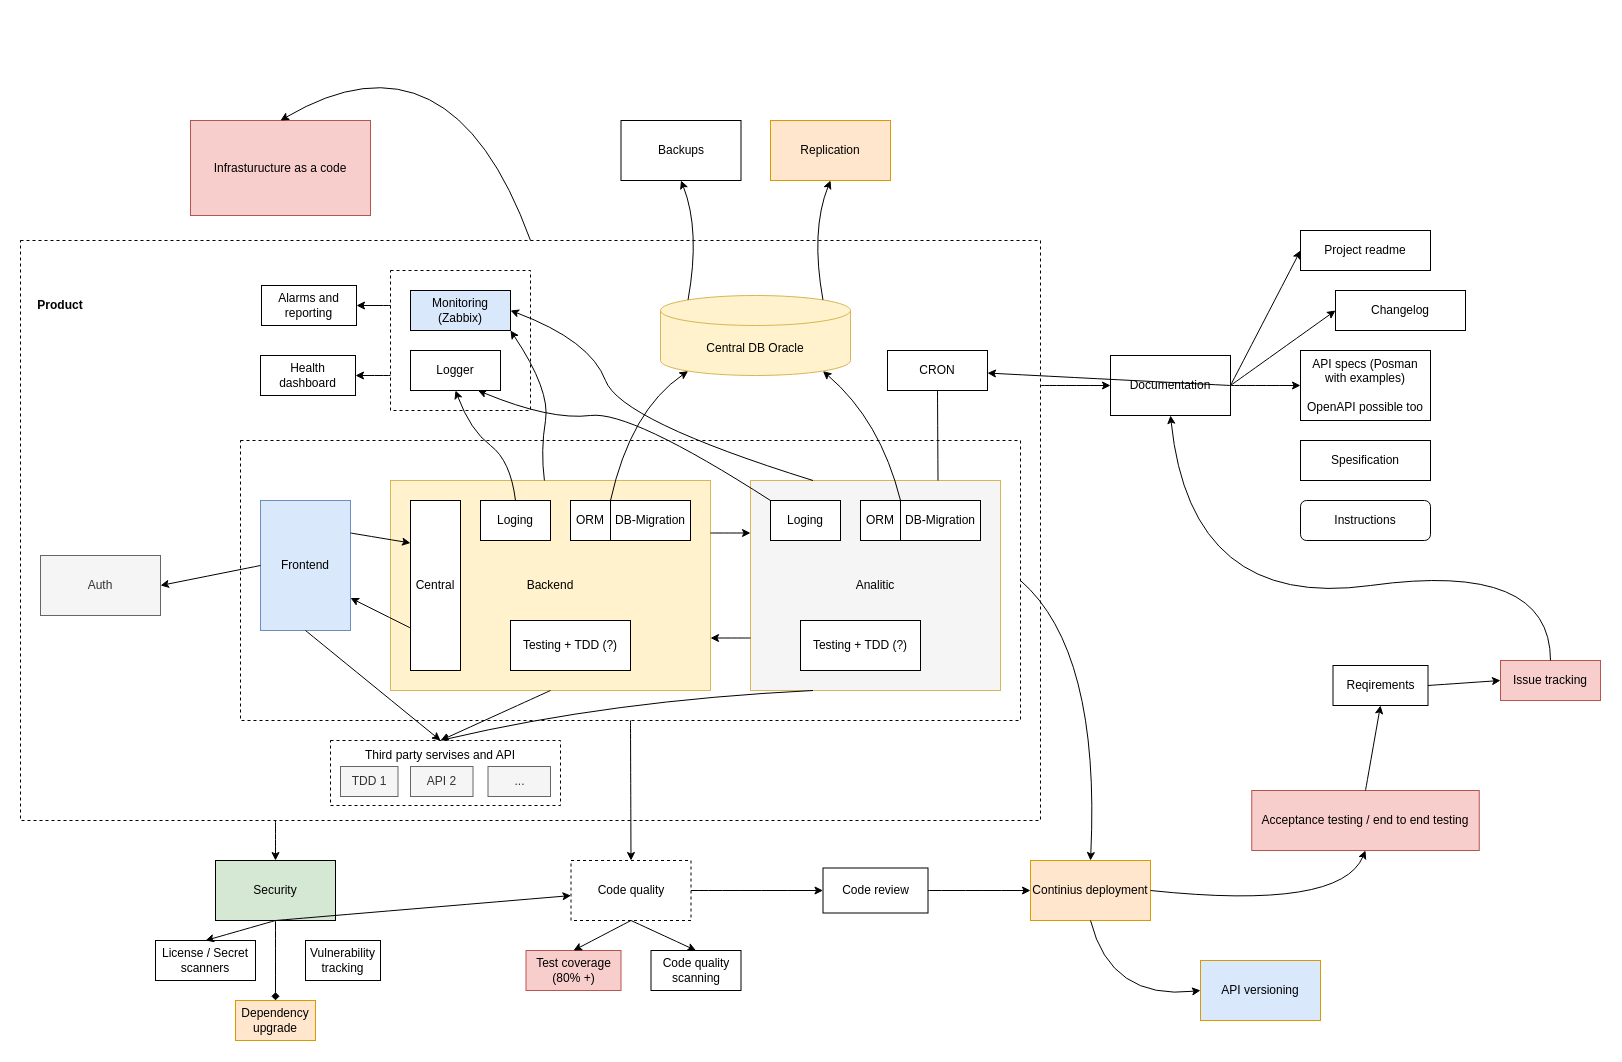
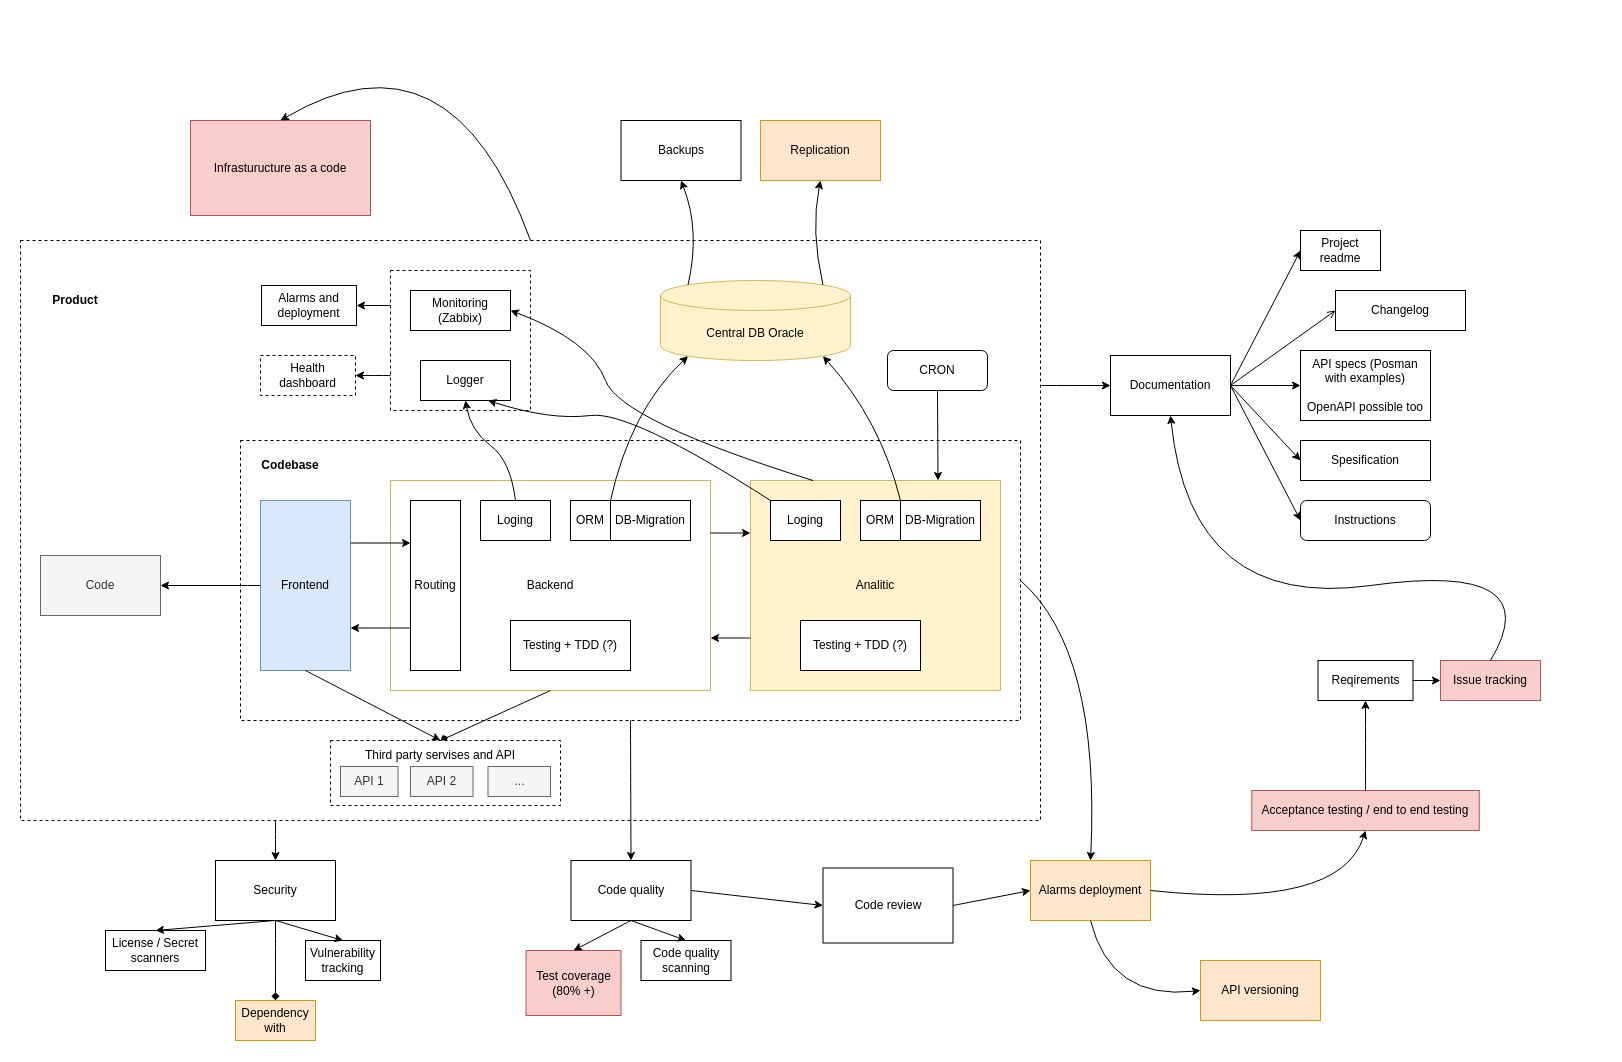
(831, 151) -> (821, 151)
(1366, 251) -> (1341, 251)
(61, 306) -> (76, 301)
(309, 306) -> (309, 306)
(461, 311) -> (461, 311)
(1329, 315) -> (1330, 314)
(756, 336) -> (756, 321)
(456, 371) -> (466, 381)
(938, 371) -> (938, 371)
(308, 376) -> (308, 376)
(1110, 379) -> (1265, 423)
(546, 406) -> none
none -> (1265, 453)
none -> (291, 466)
(938, 474) -> (938, 472)
(306, 566) -> (306, 586)
(101, 586) -> (101, 586)
(436, 586) -> (436, 586)
(551, 586) -> (551, 586)
(876, 586) -> (876, 586)
(1551, 681) -> (1491, 681)
(1381, 686) -> (1366, 681)
(630, 706) -> none
(453, 735) -> (453, 735)
(370, 782) -> (370, 782)
(1366, 821) -> (1366, 811)
(276, 891) -> (276, 891)
(631, 891) -> (631, 891)
(876, 891) -> (888, 906)
(1091, 891) -> (1091, 891)
(422, 908) -> (308, 930)
(206, 961) -> (156, 951)
(574, 971) -> (574, 983)
(696, 971) -> (686, 961)
(1261, 991) -> (1261, 991)
(276, 1021) -> (276, 1021)
